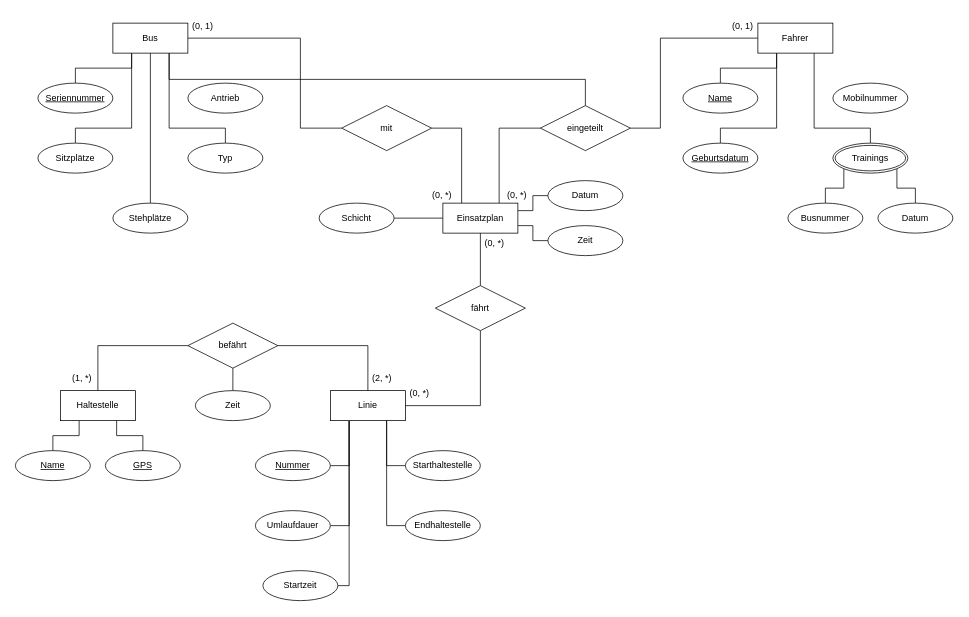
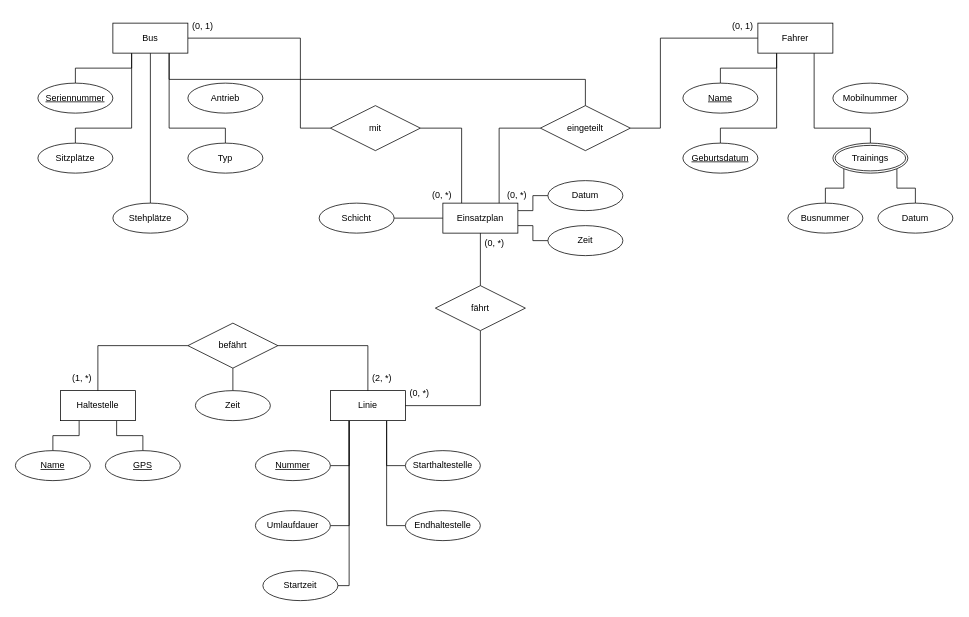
(387, 128) -> (375, 128)
